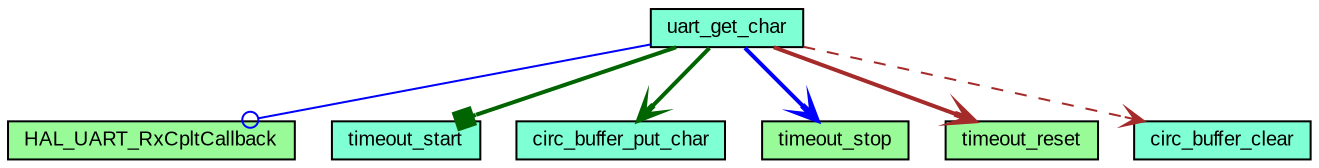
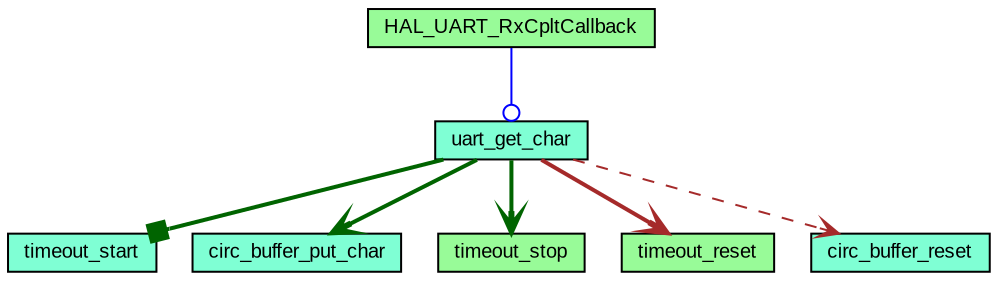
(774, 77) -> (511, 186)
(455, 81) -> (511, 76)
(1222, 140) -> (900, 253)
